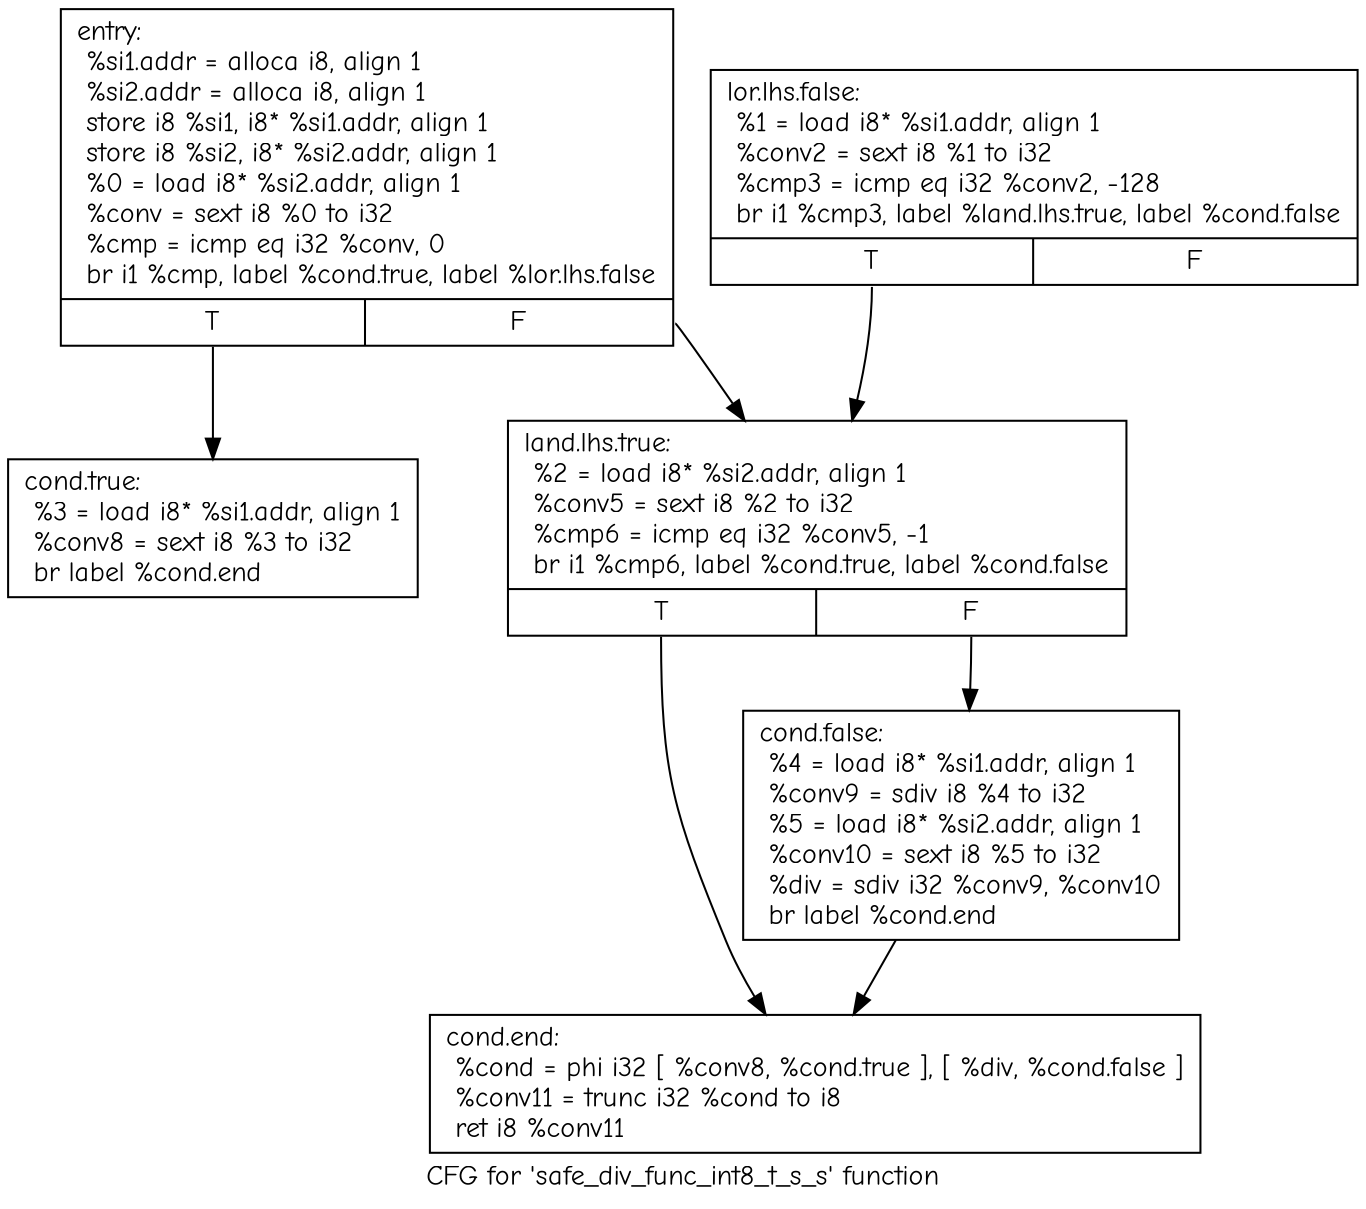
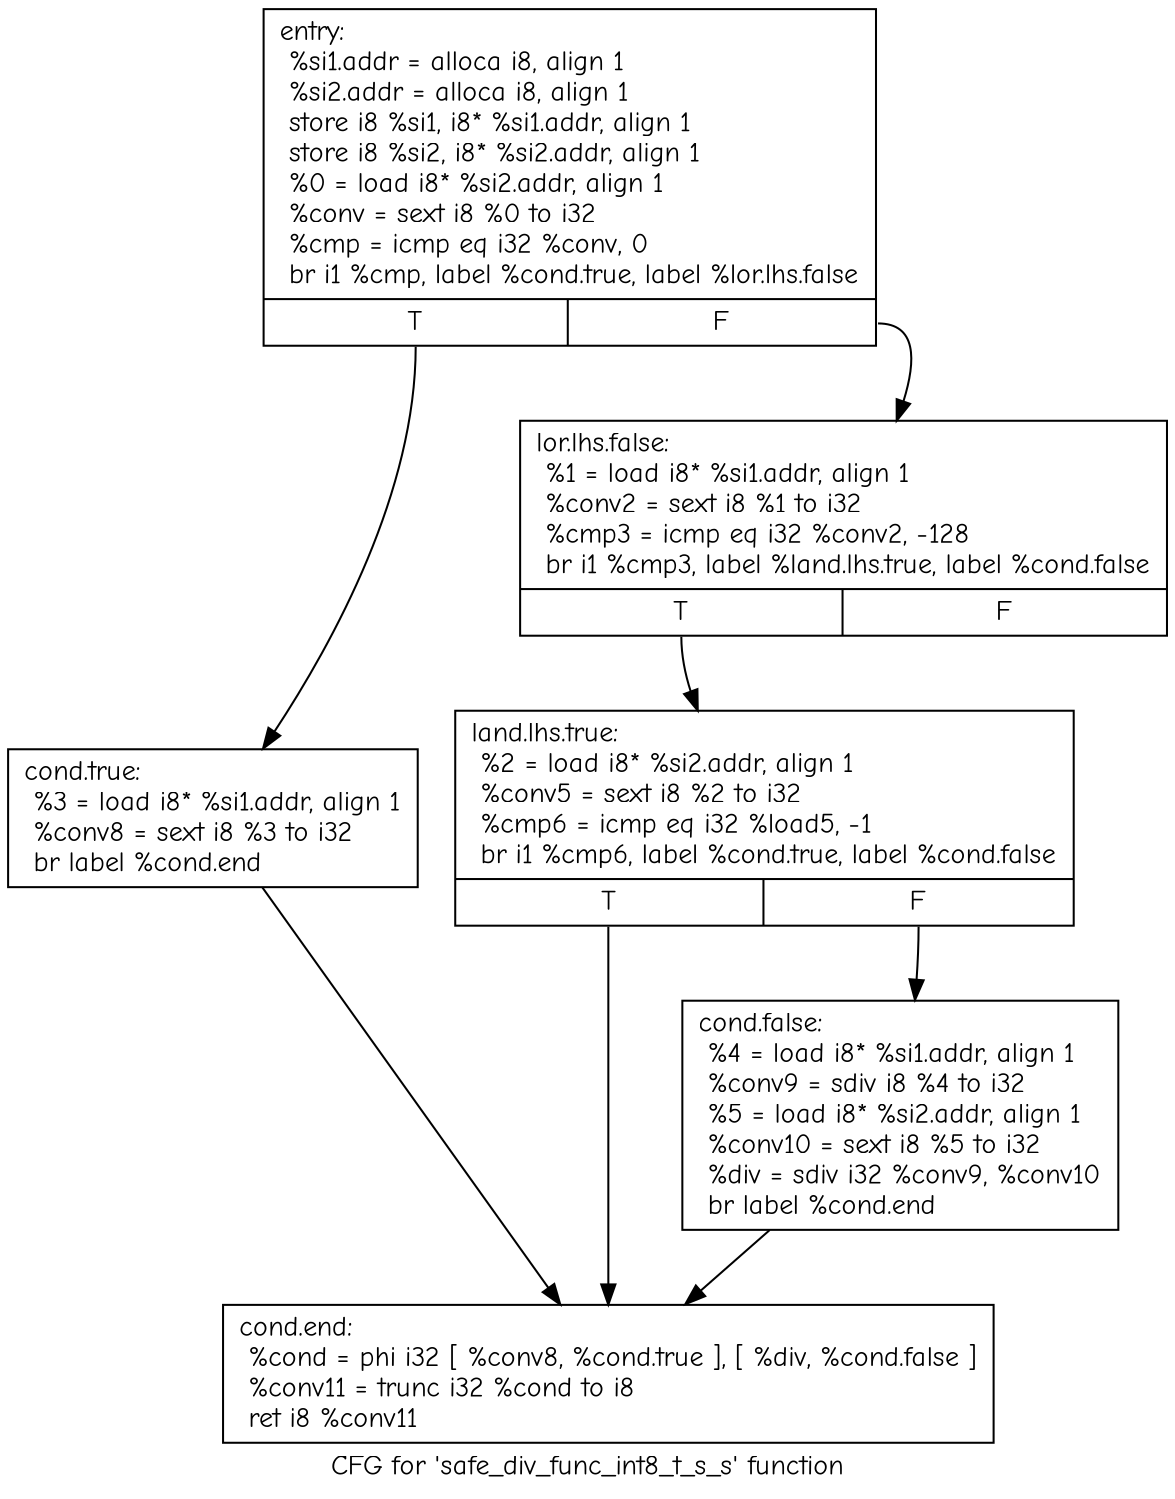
(704, 363) -> (911, 353)
(727, 534) -> (672, 824)
none -> (405, 1087)
